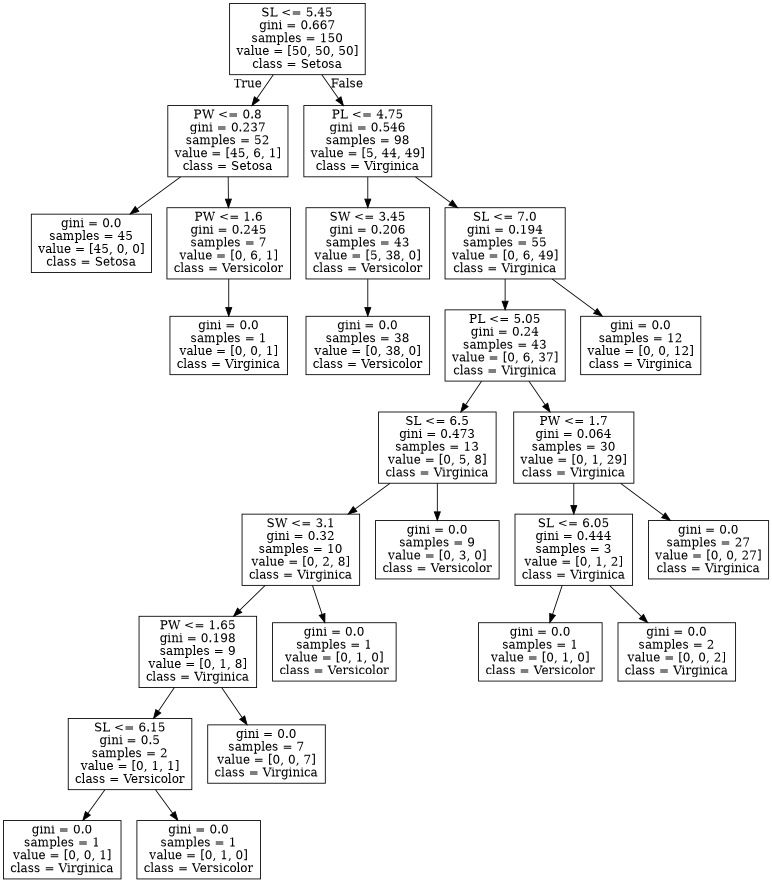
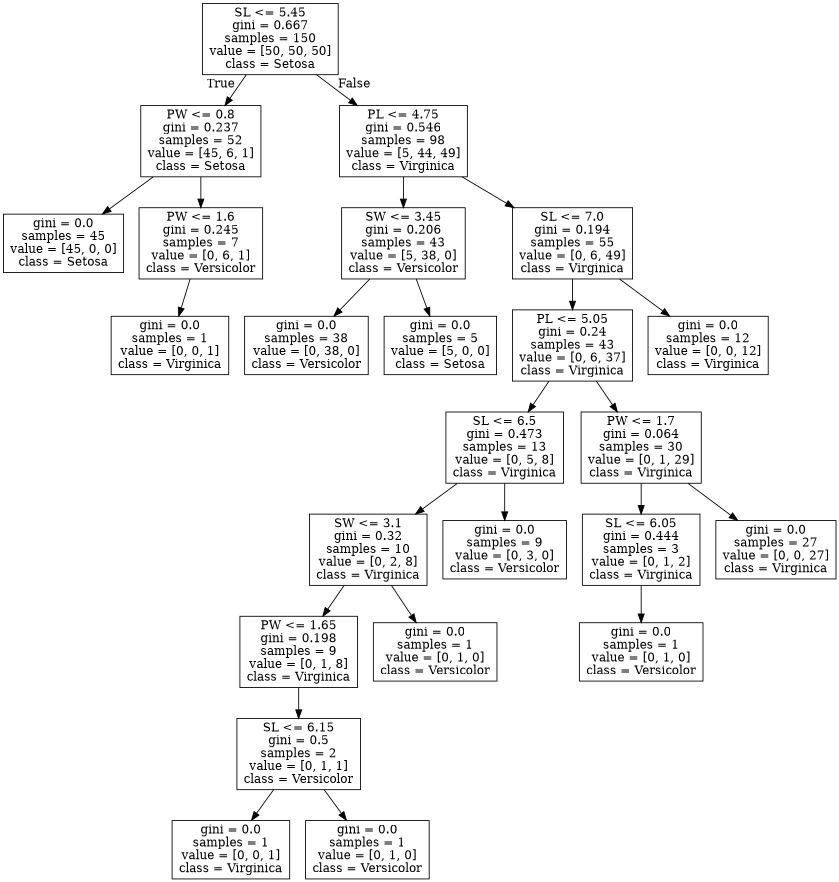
none -> (440, 345)
(677, 652) -> none
(267, 754) -> none
